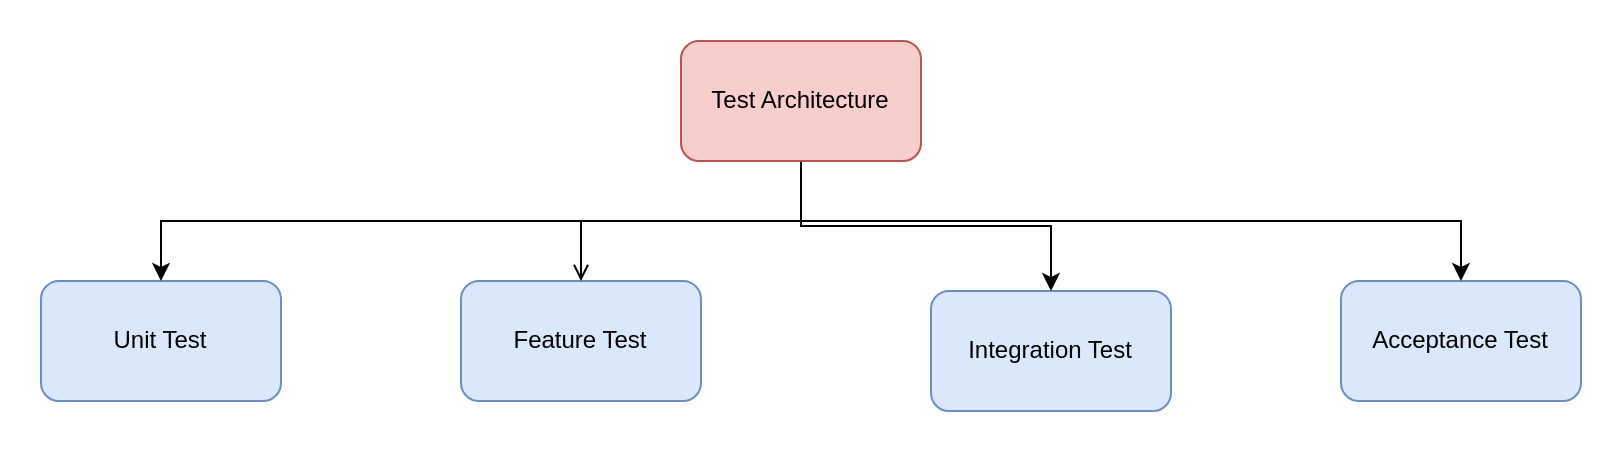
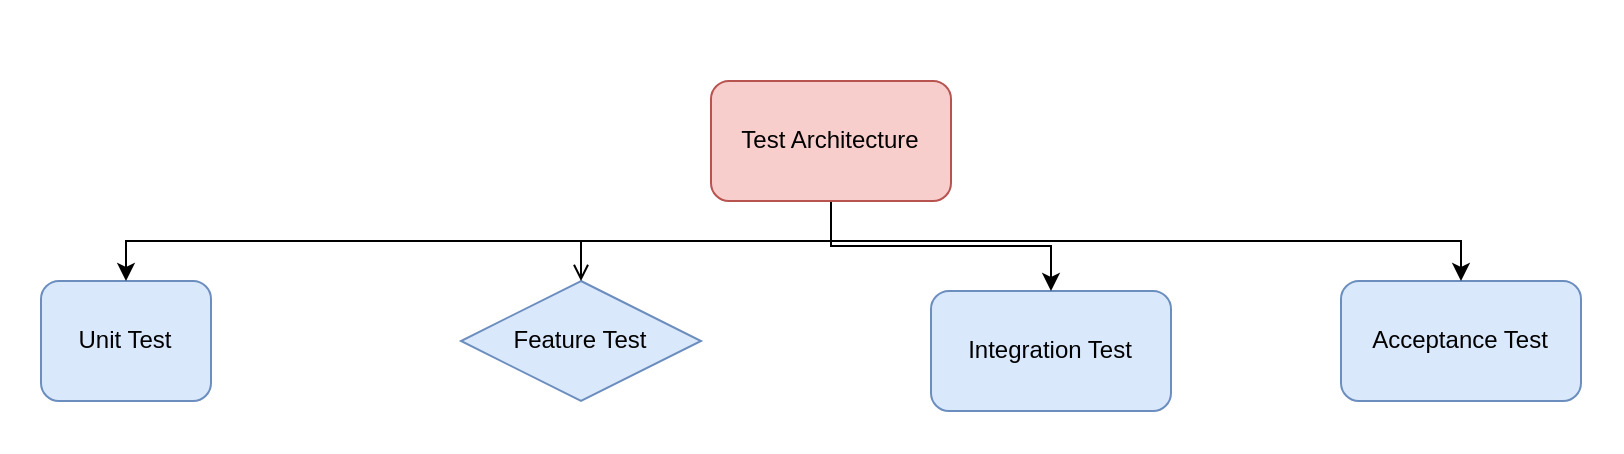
(801, 101) -> (831, 141)
(161, 341) -> (126, 341)
(581, 341) -> (581, 341)
